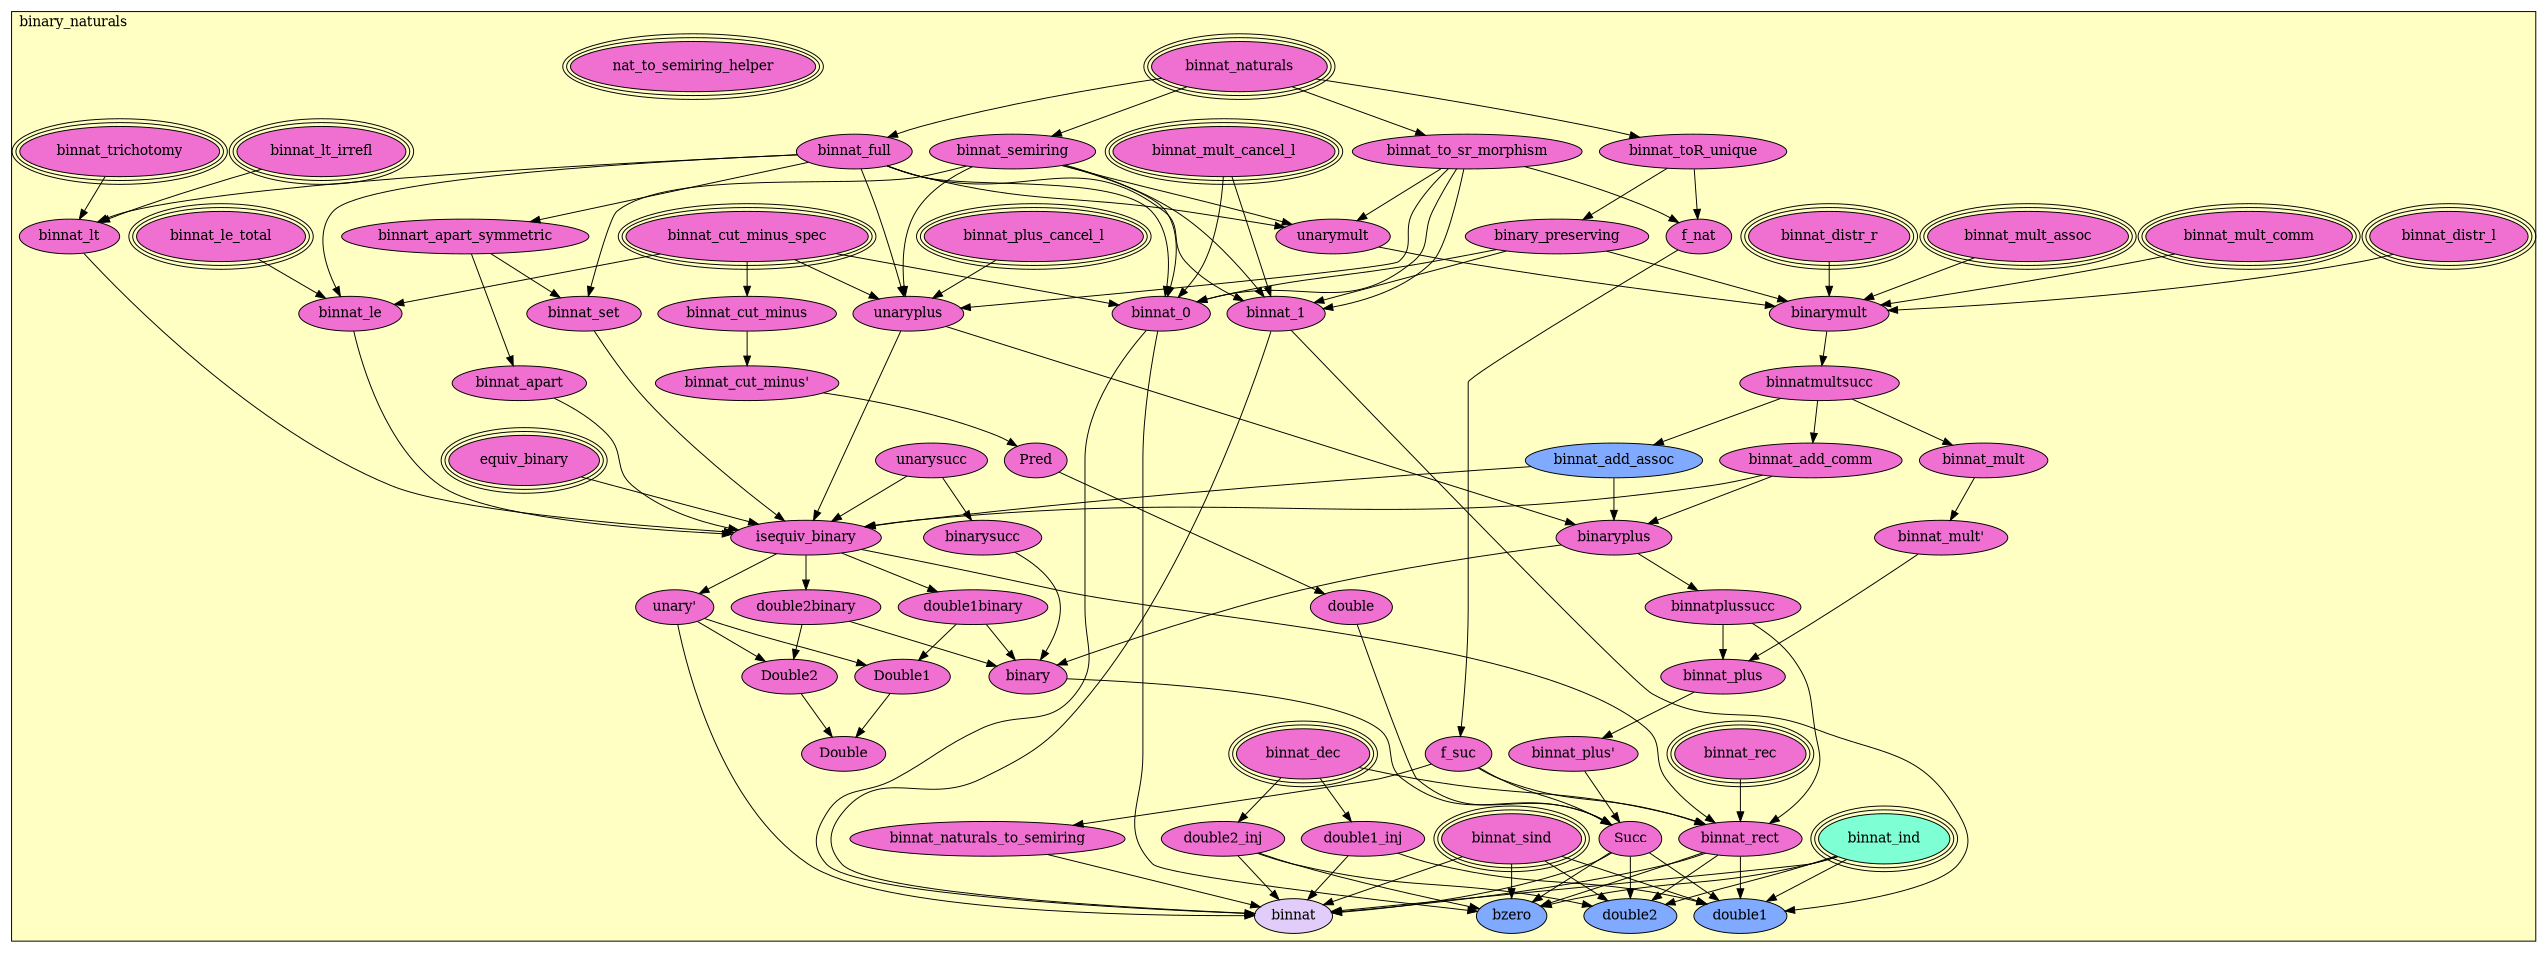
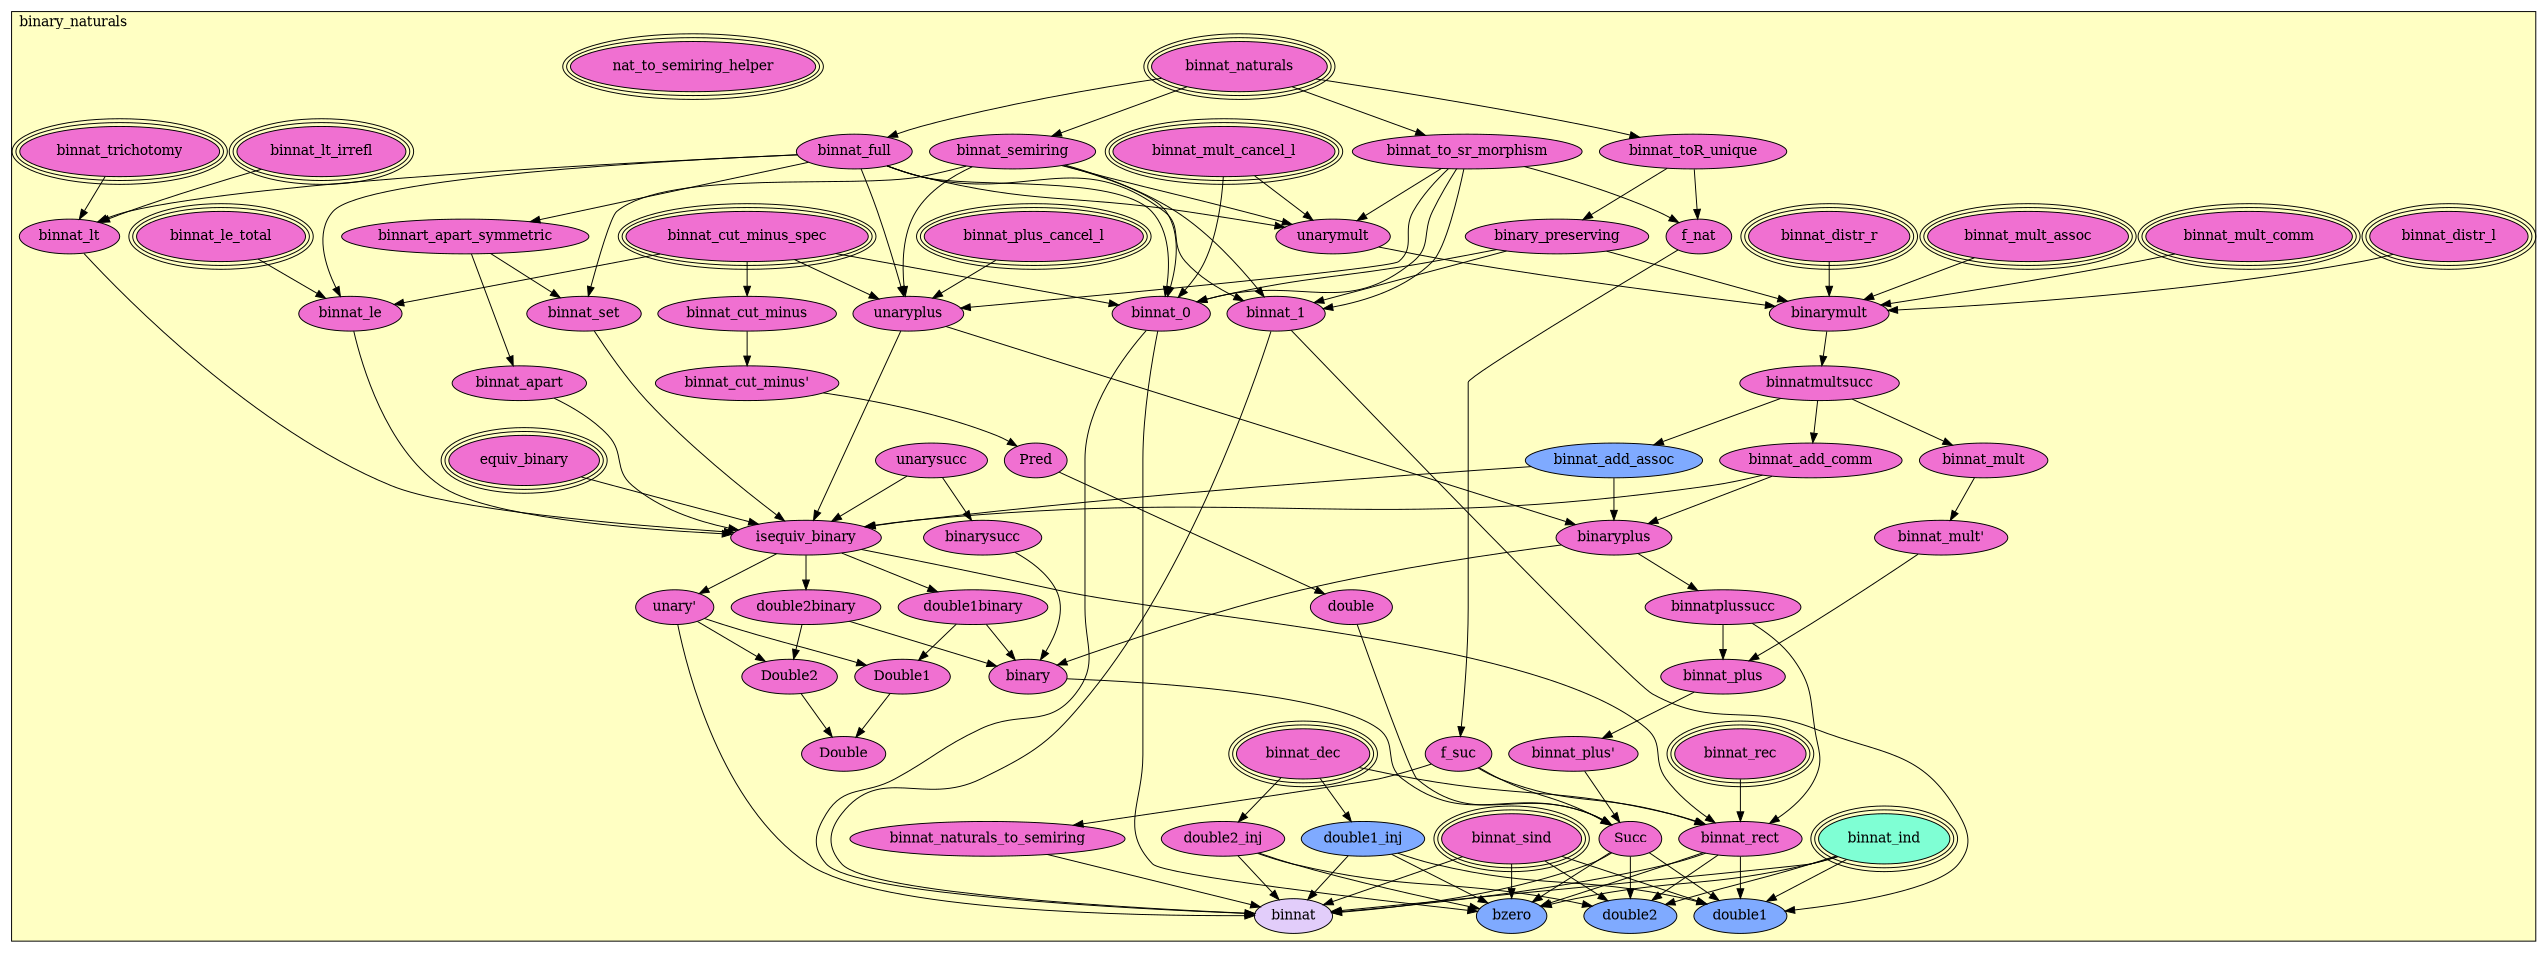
(1250, 232) -> (1280, 195)
(1363, 839) -> (1363, 839)
none -> (1435, 876)
